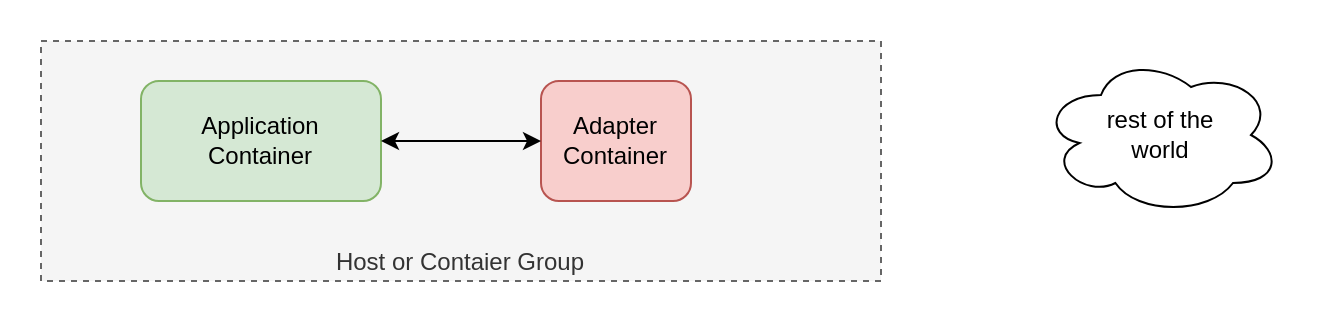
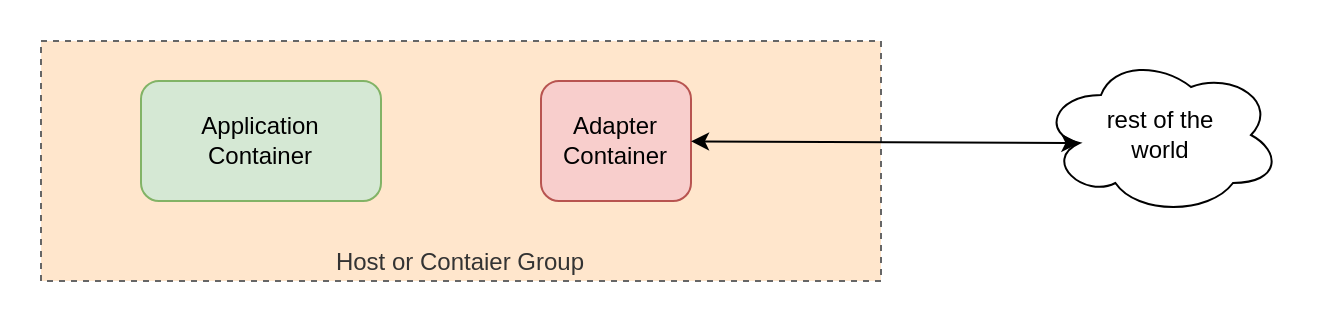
(461, 141) -> none
none -> (885, 142)
(461, 161) -> (461, 161)
